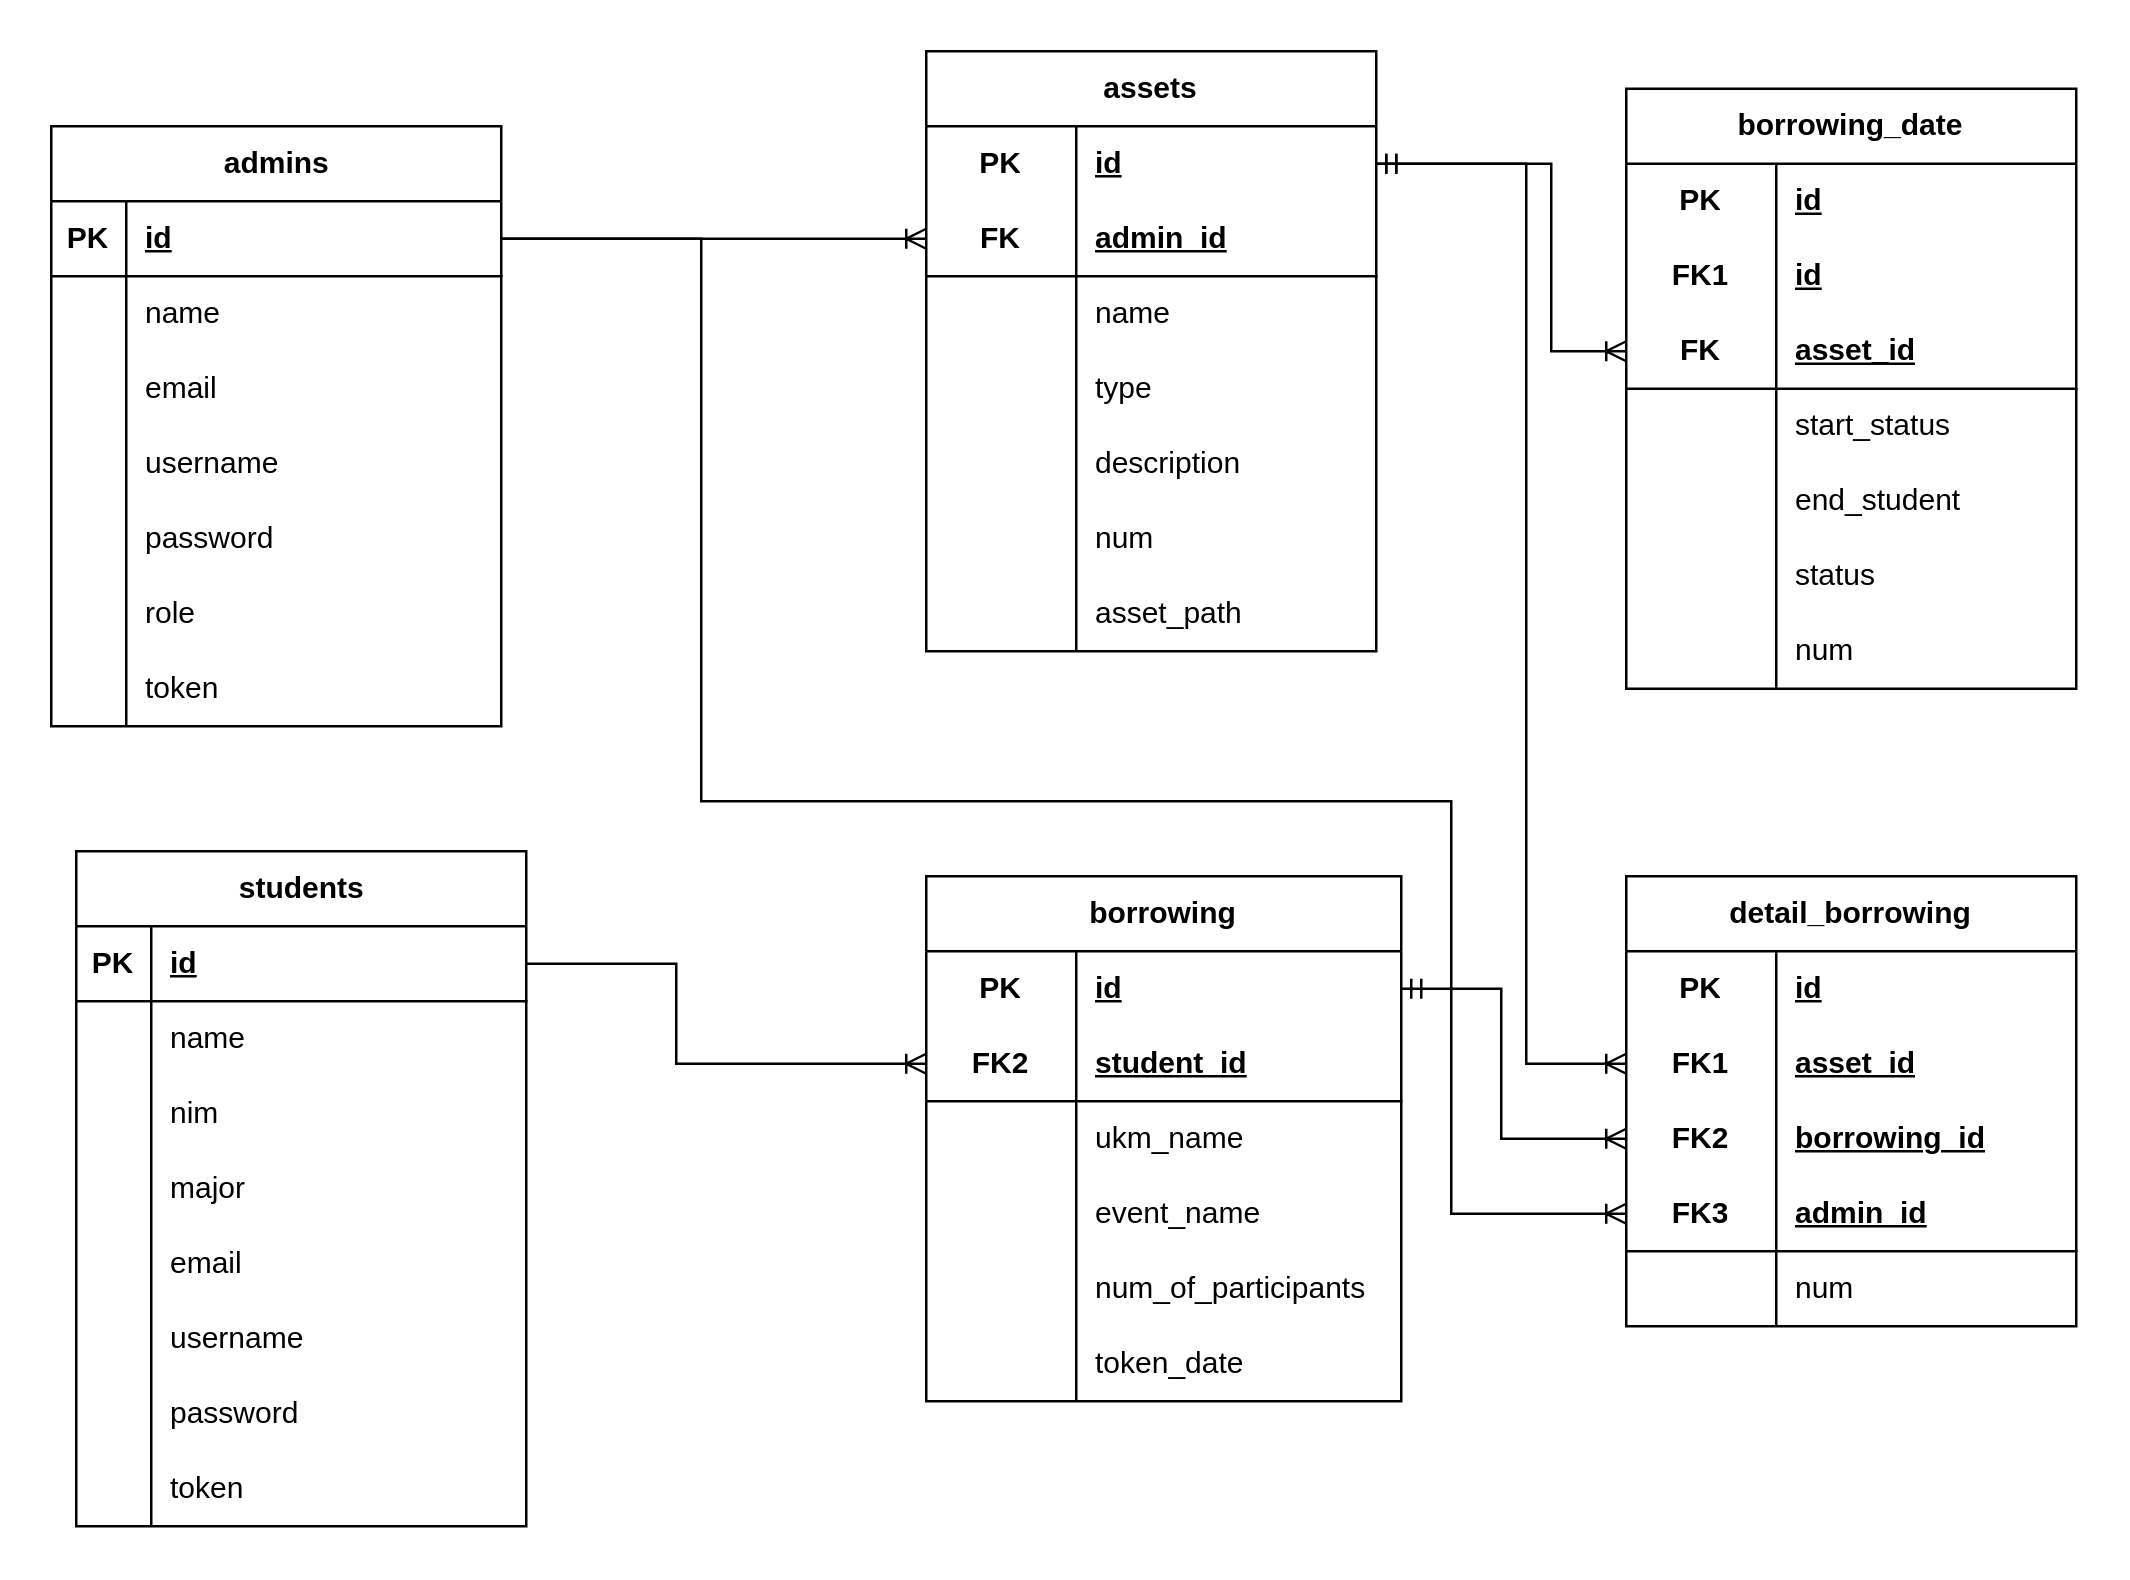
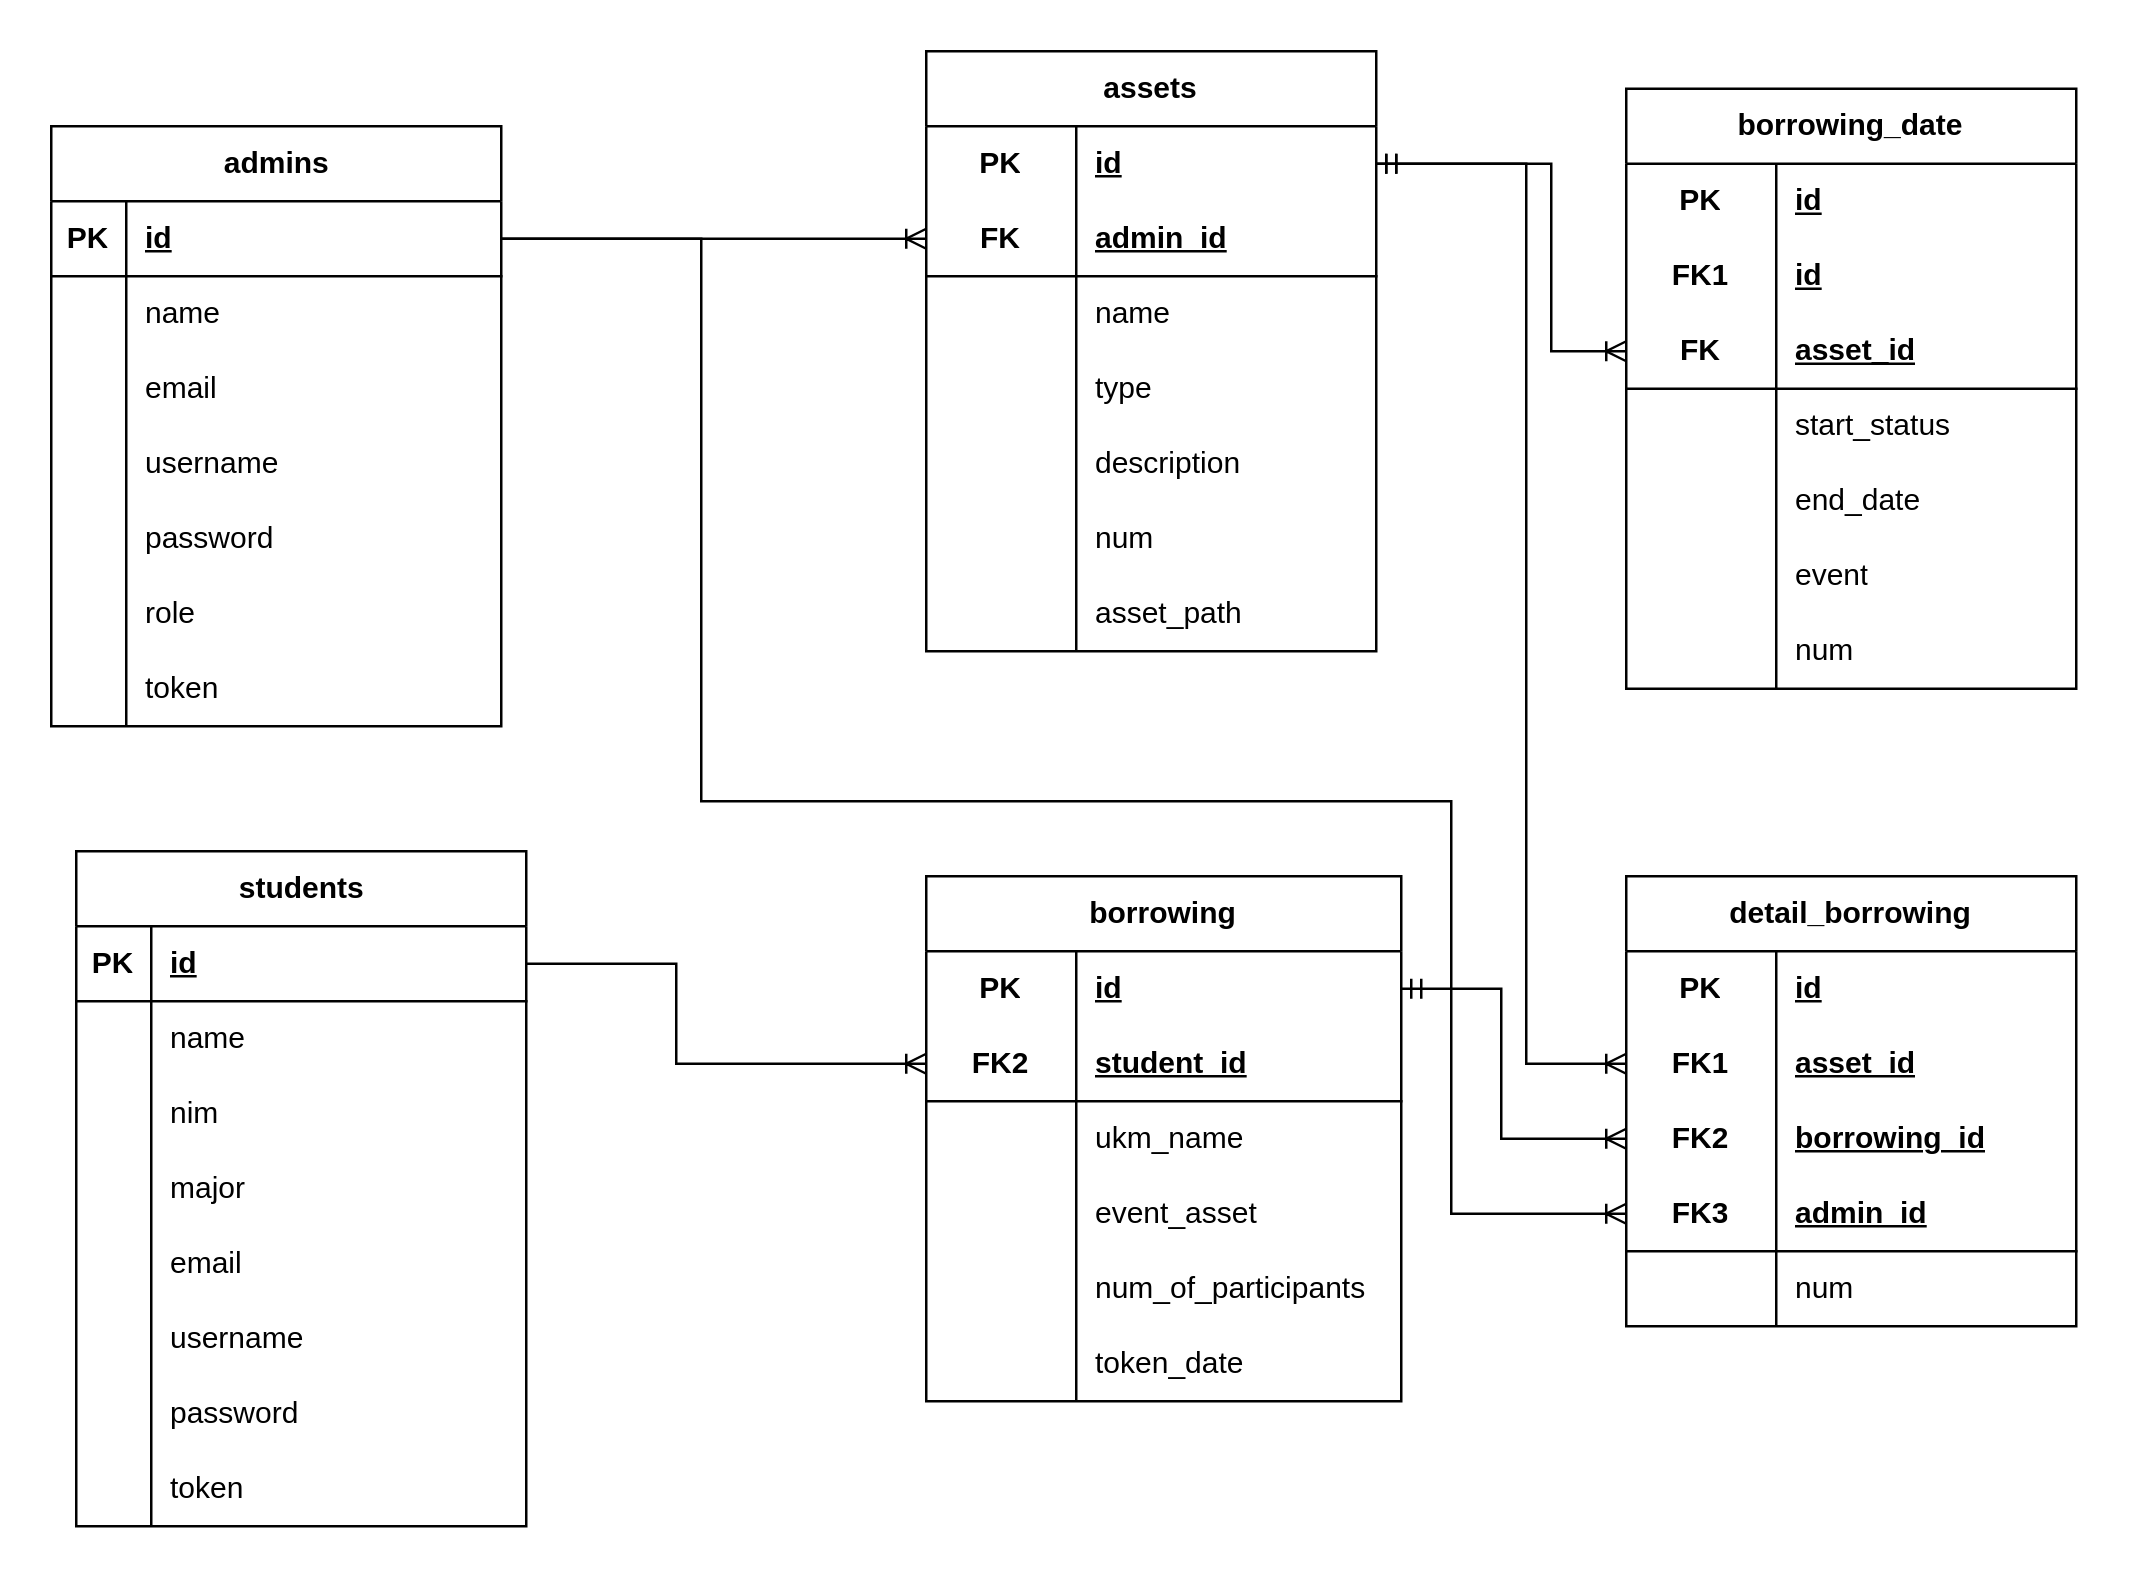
(1889, 501) -> (1863, 501)
(1847, 576) -> (1838, 576)
(1180, 1214) -> (1189, 1214)
